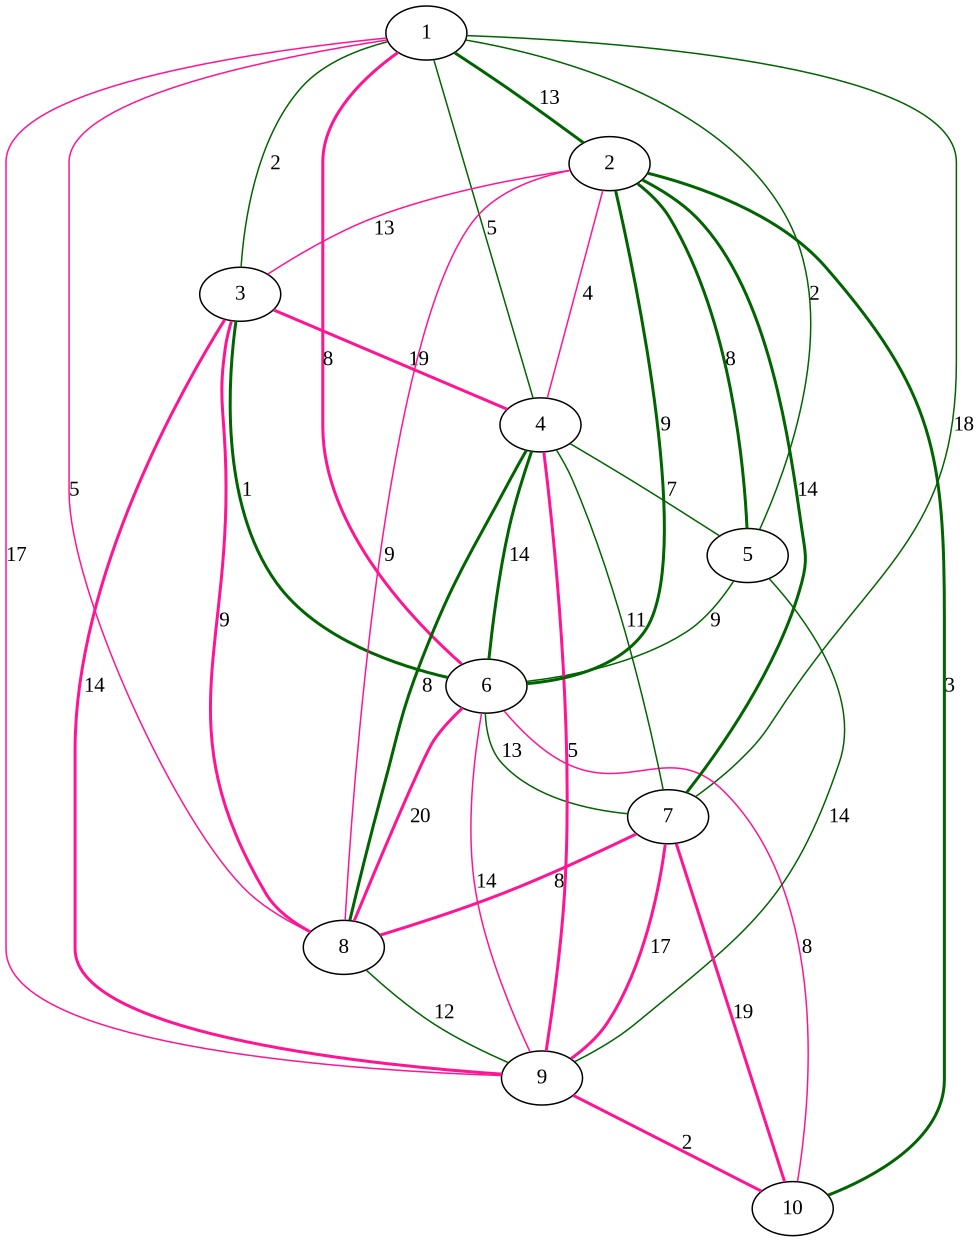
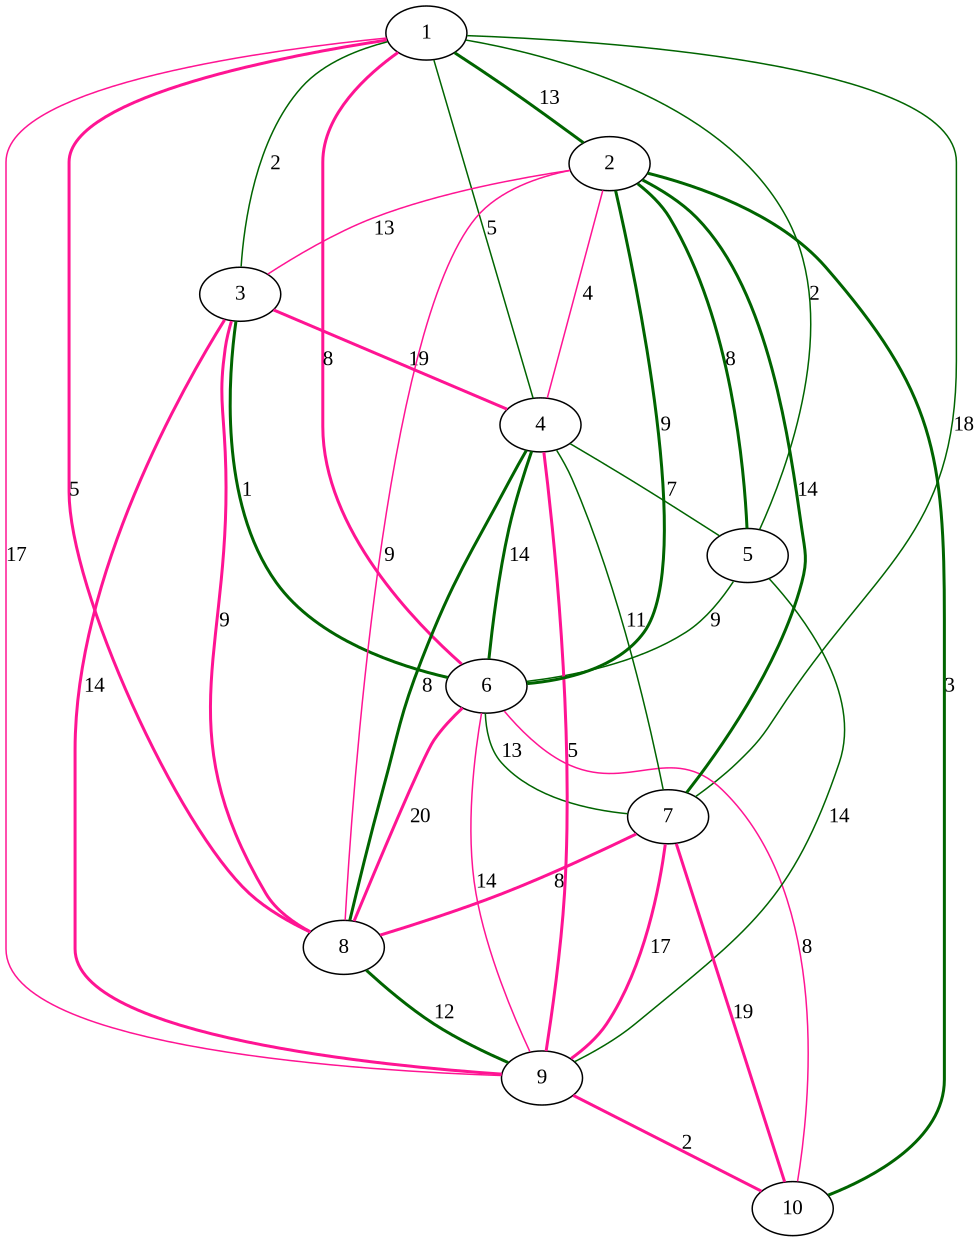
(69, 410) -> (69, 410)
(433, 1023) -> (433, 1023)
